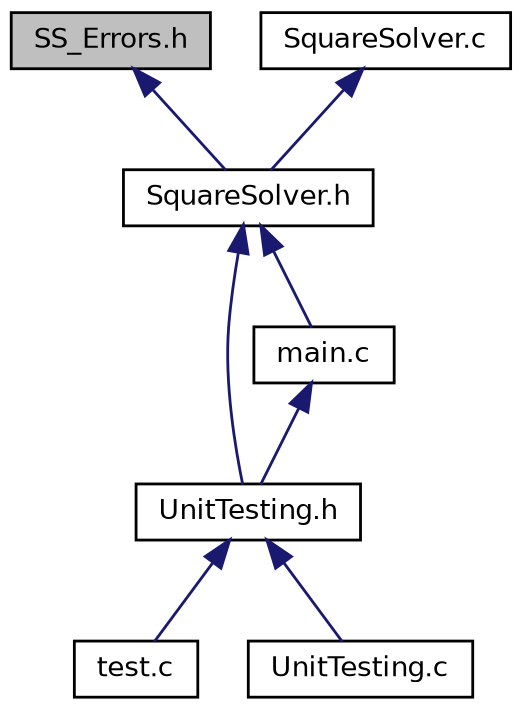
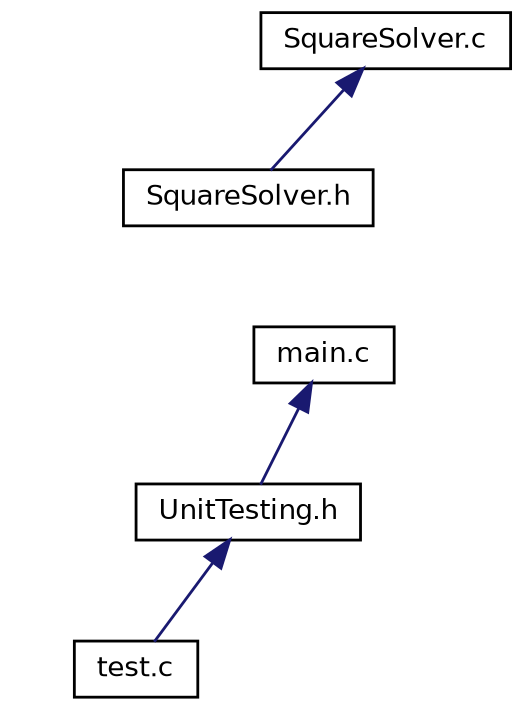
(111, 41) -> none
(293, 289) -> none
(228, 369) -> none
(361, 669) -> none
